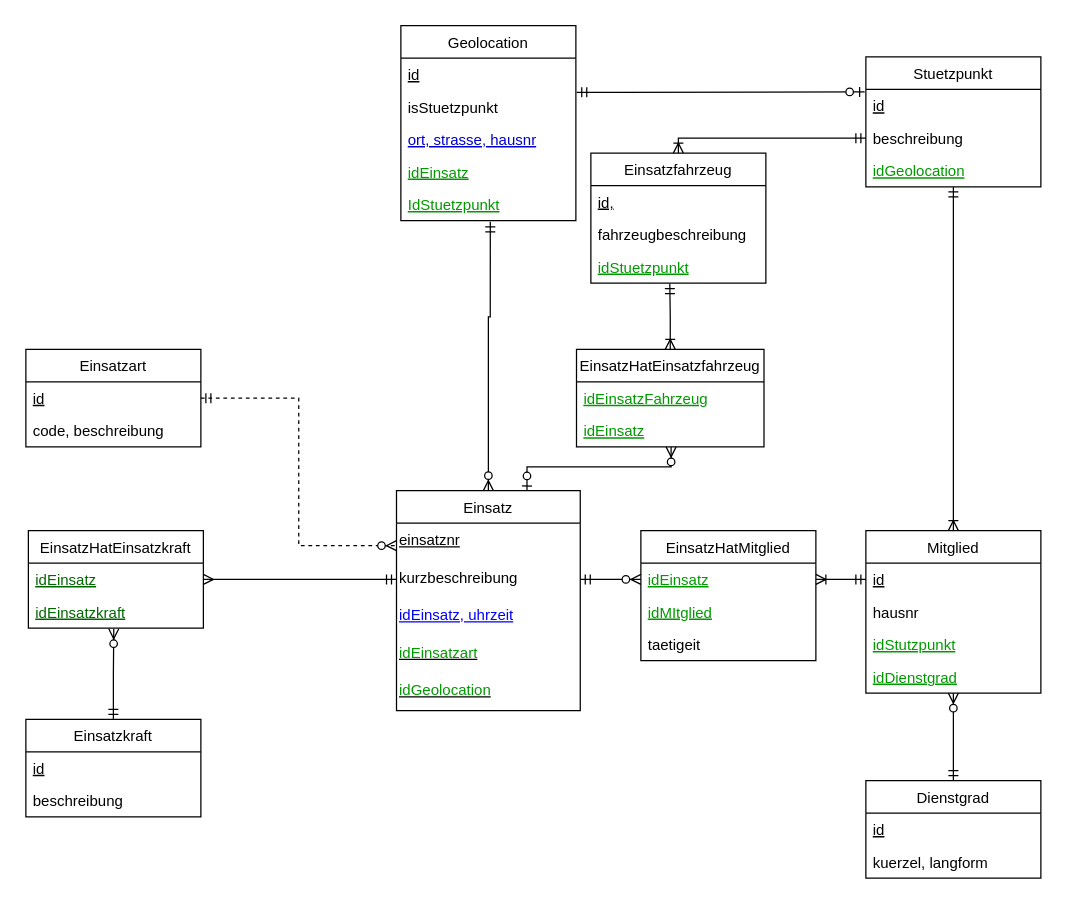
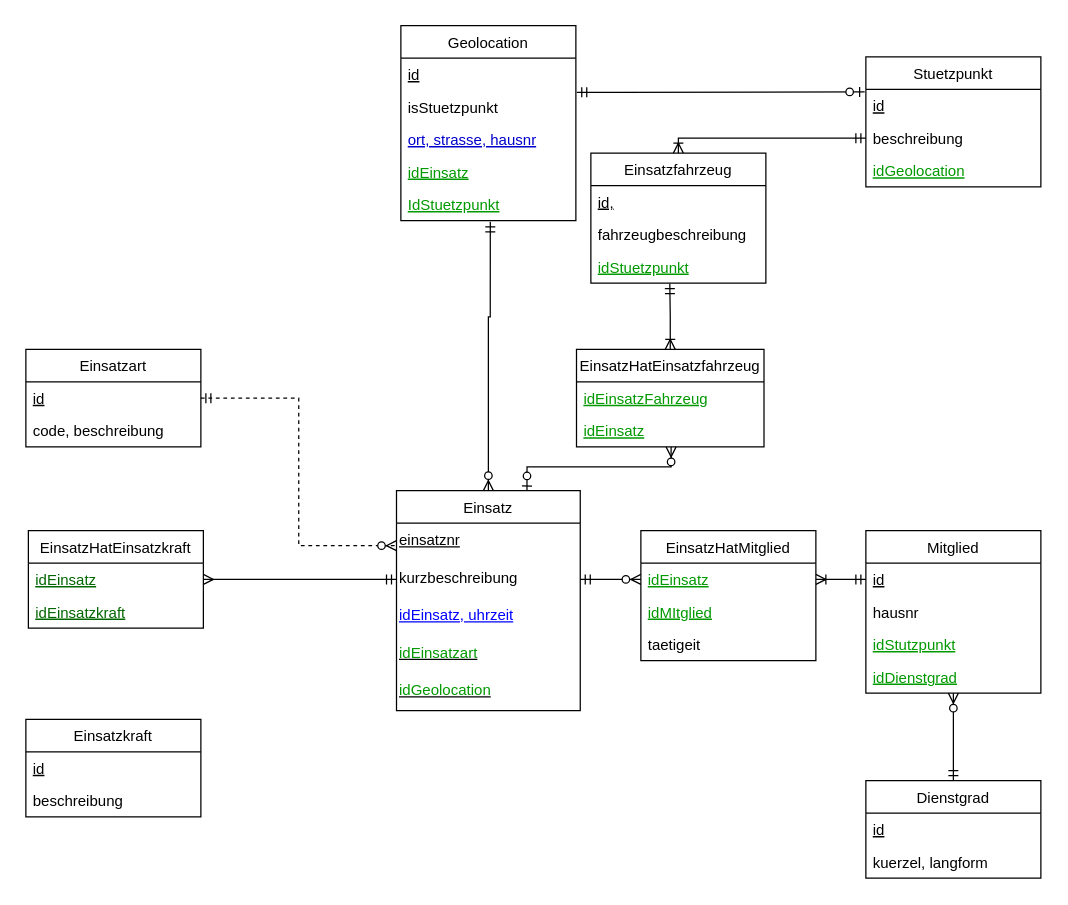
(953, 357) -> none
(113, 673) -> none
